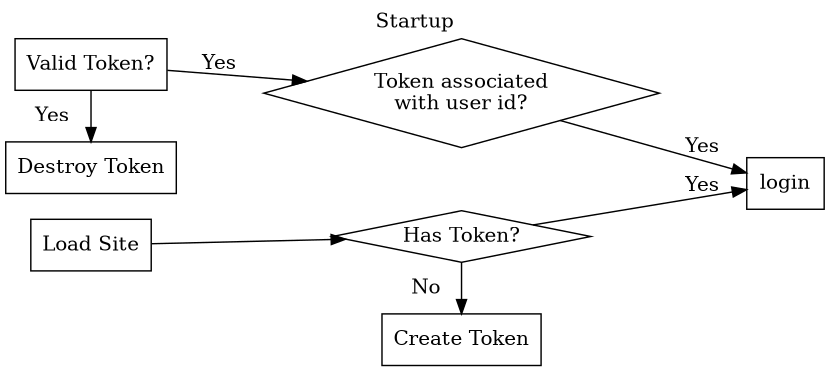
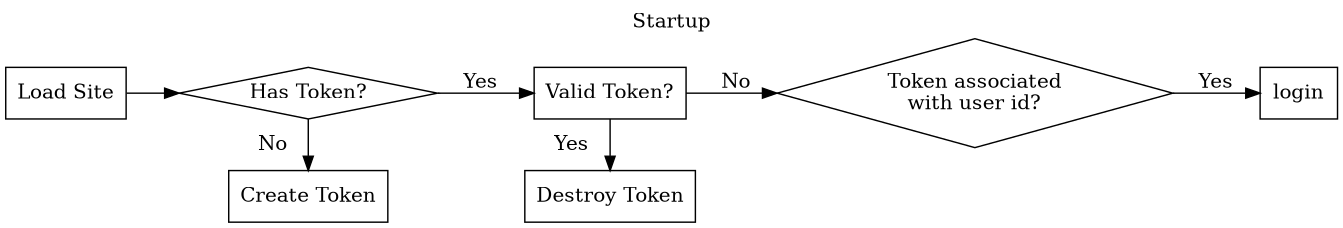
(220, 64) -> (736, 82)
(633, 208) -> (479, 93)
